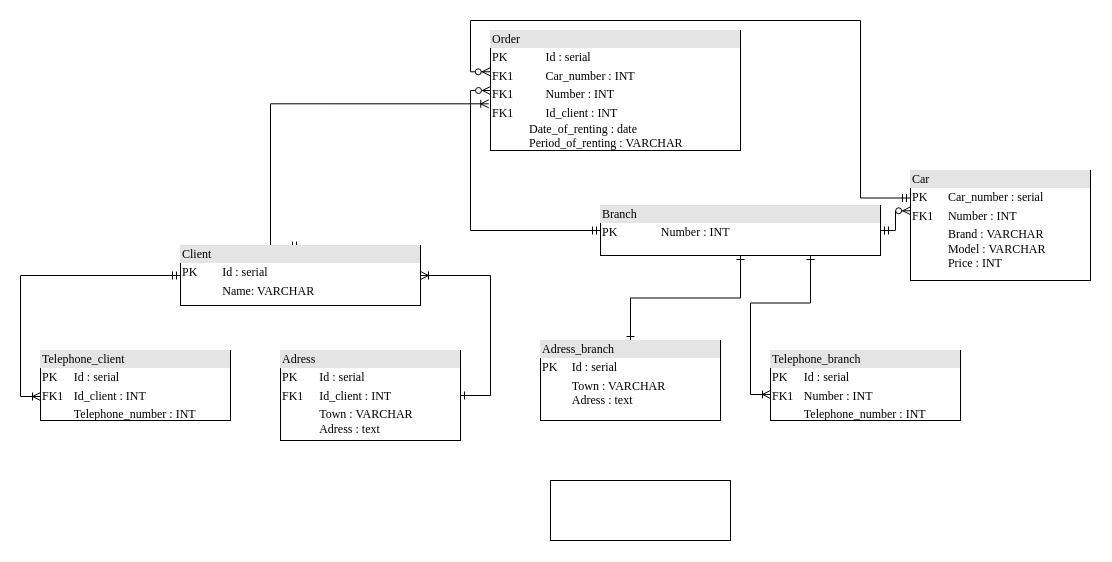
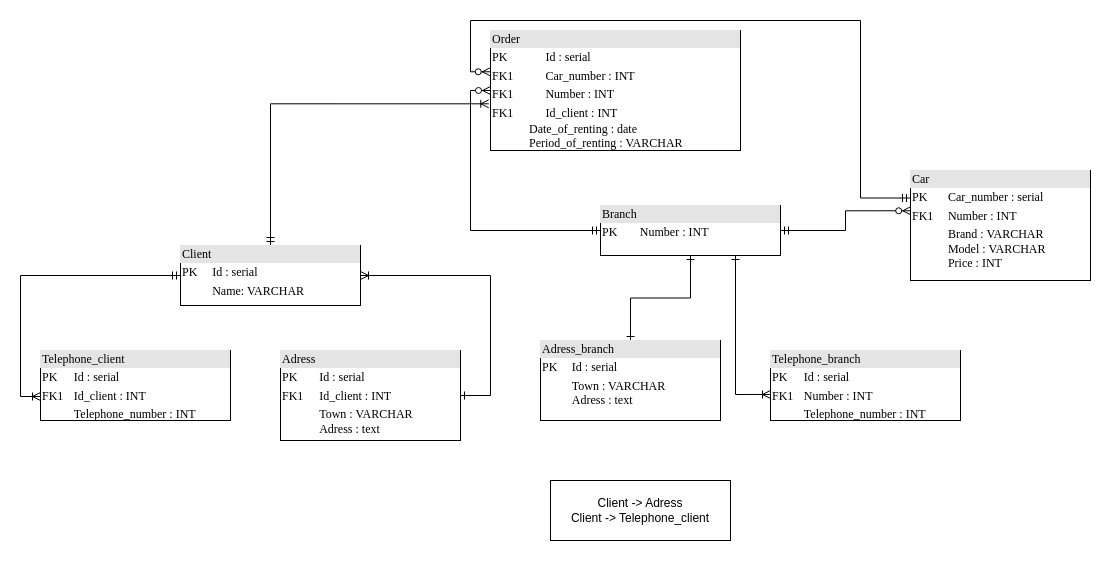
(741, 231) -> (691, 231)
(301, 276) -> (271, 276)
none -> (641, 511)
